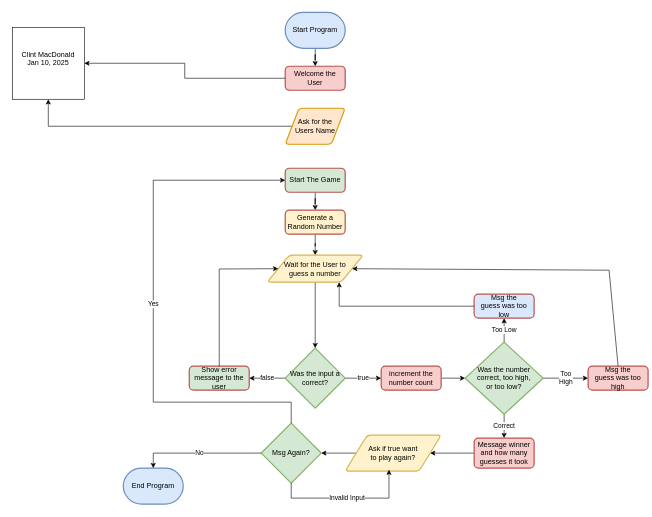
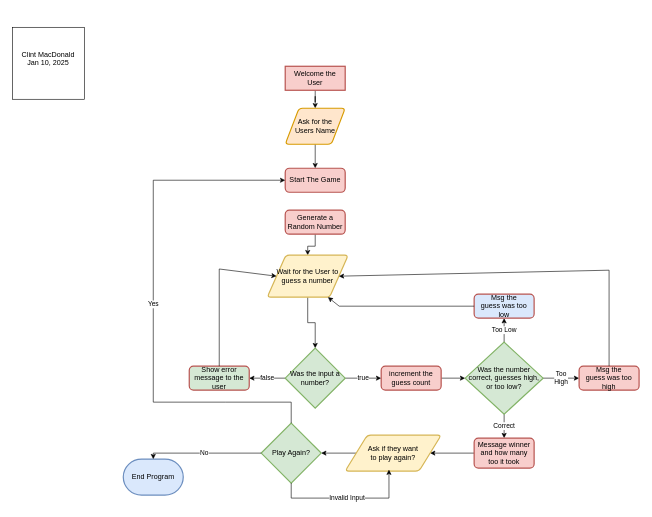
(315, 30) -> none
(315, 59) -> none
(185, 63) -> (315, 99)
(315, 78) -> (315, 78)
(48, 126) -> (315, 162)
(315, 180) -> (315, 180)
(315, 201) -> none
(315, 222) -> (315, 222)
(315, 269) -> (308, 276)
(315, 378) -> (315, 378)
(411, 378) -> (411, 378)
(504, 378) -> (504, 378)
(618, 378) -> (609, 378)
(291, 453) -> (291, 453)
(393, 453) -> (393, 453)
(504, 453) -> (504, 453)
(153, 486) -> (153, 477)
